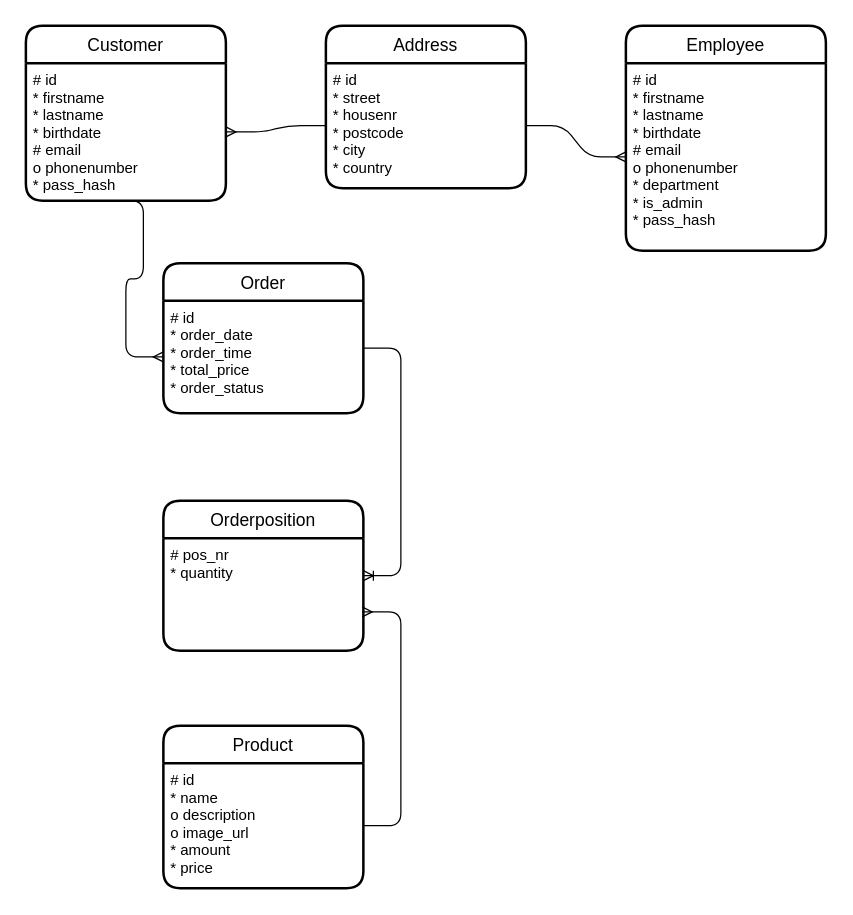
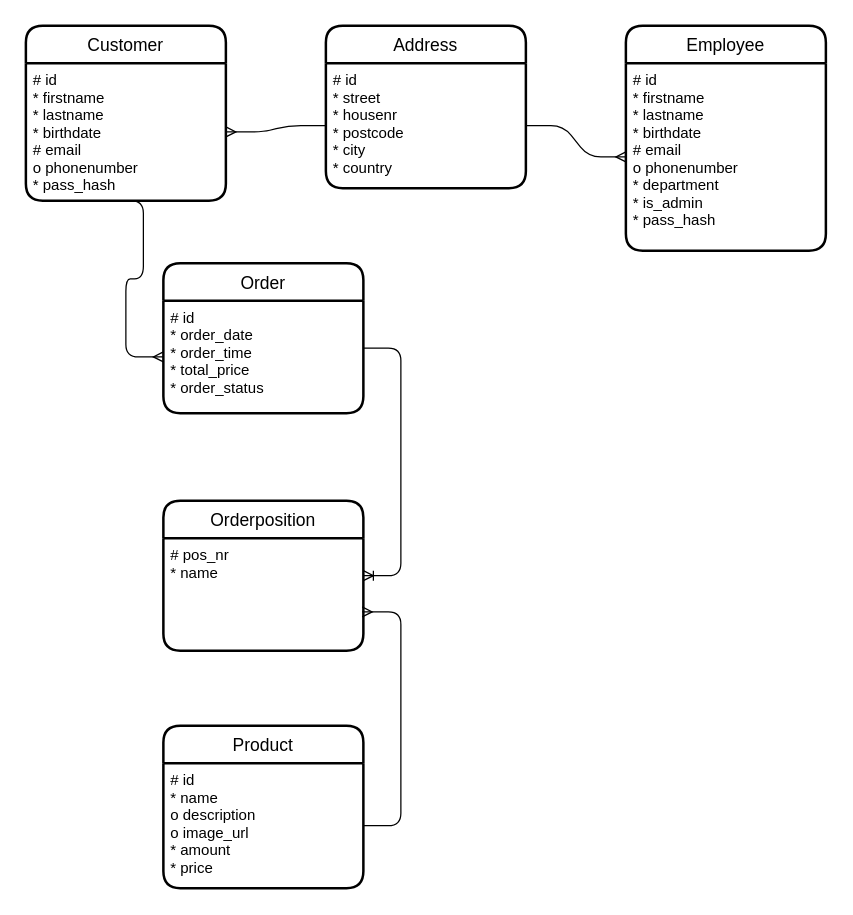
(202, 555) -> (202, 555)
